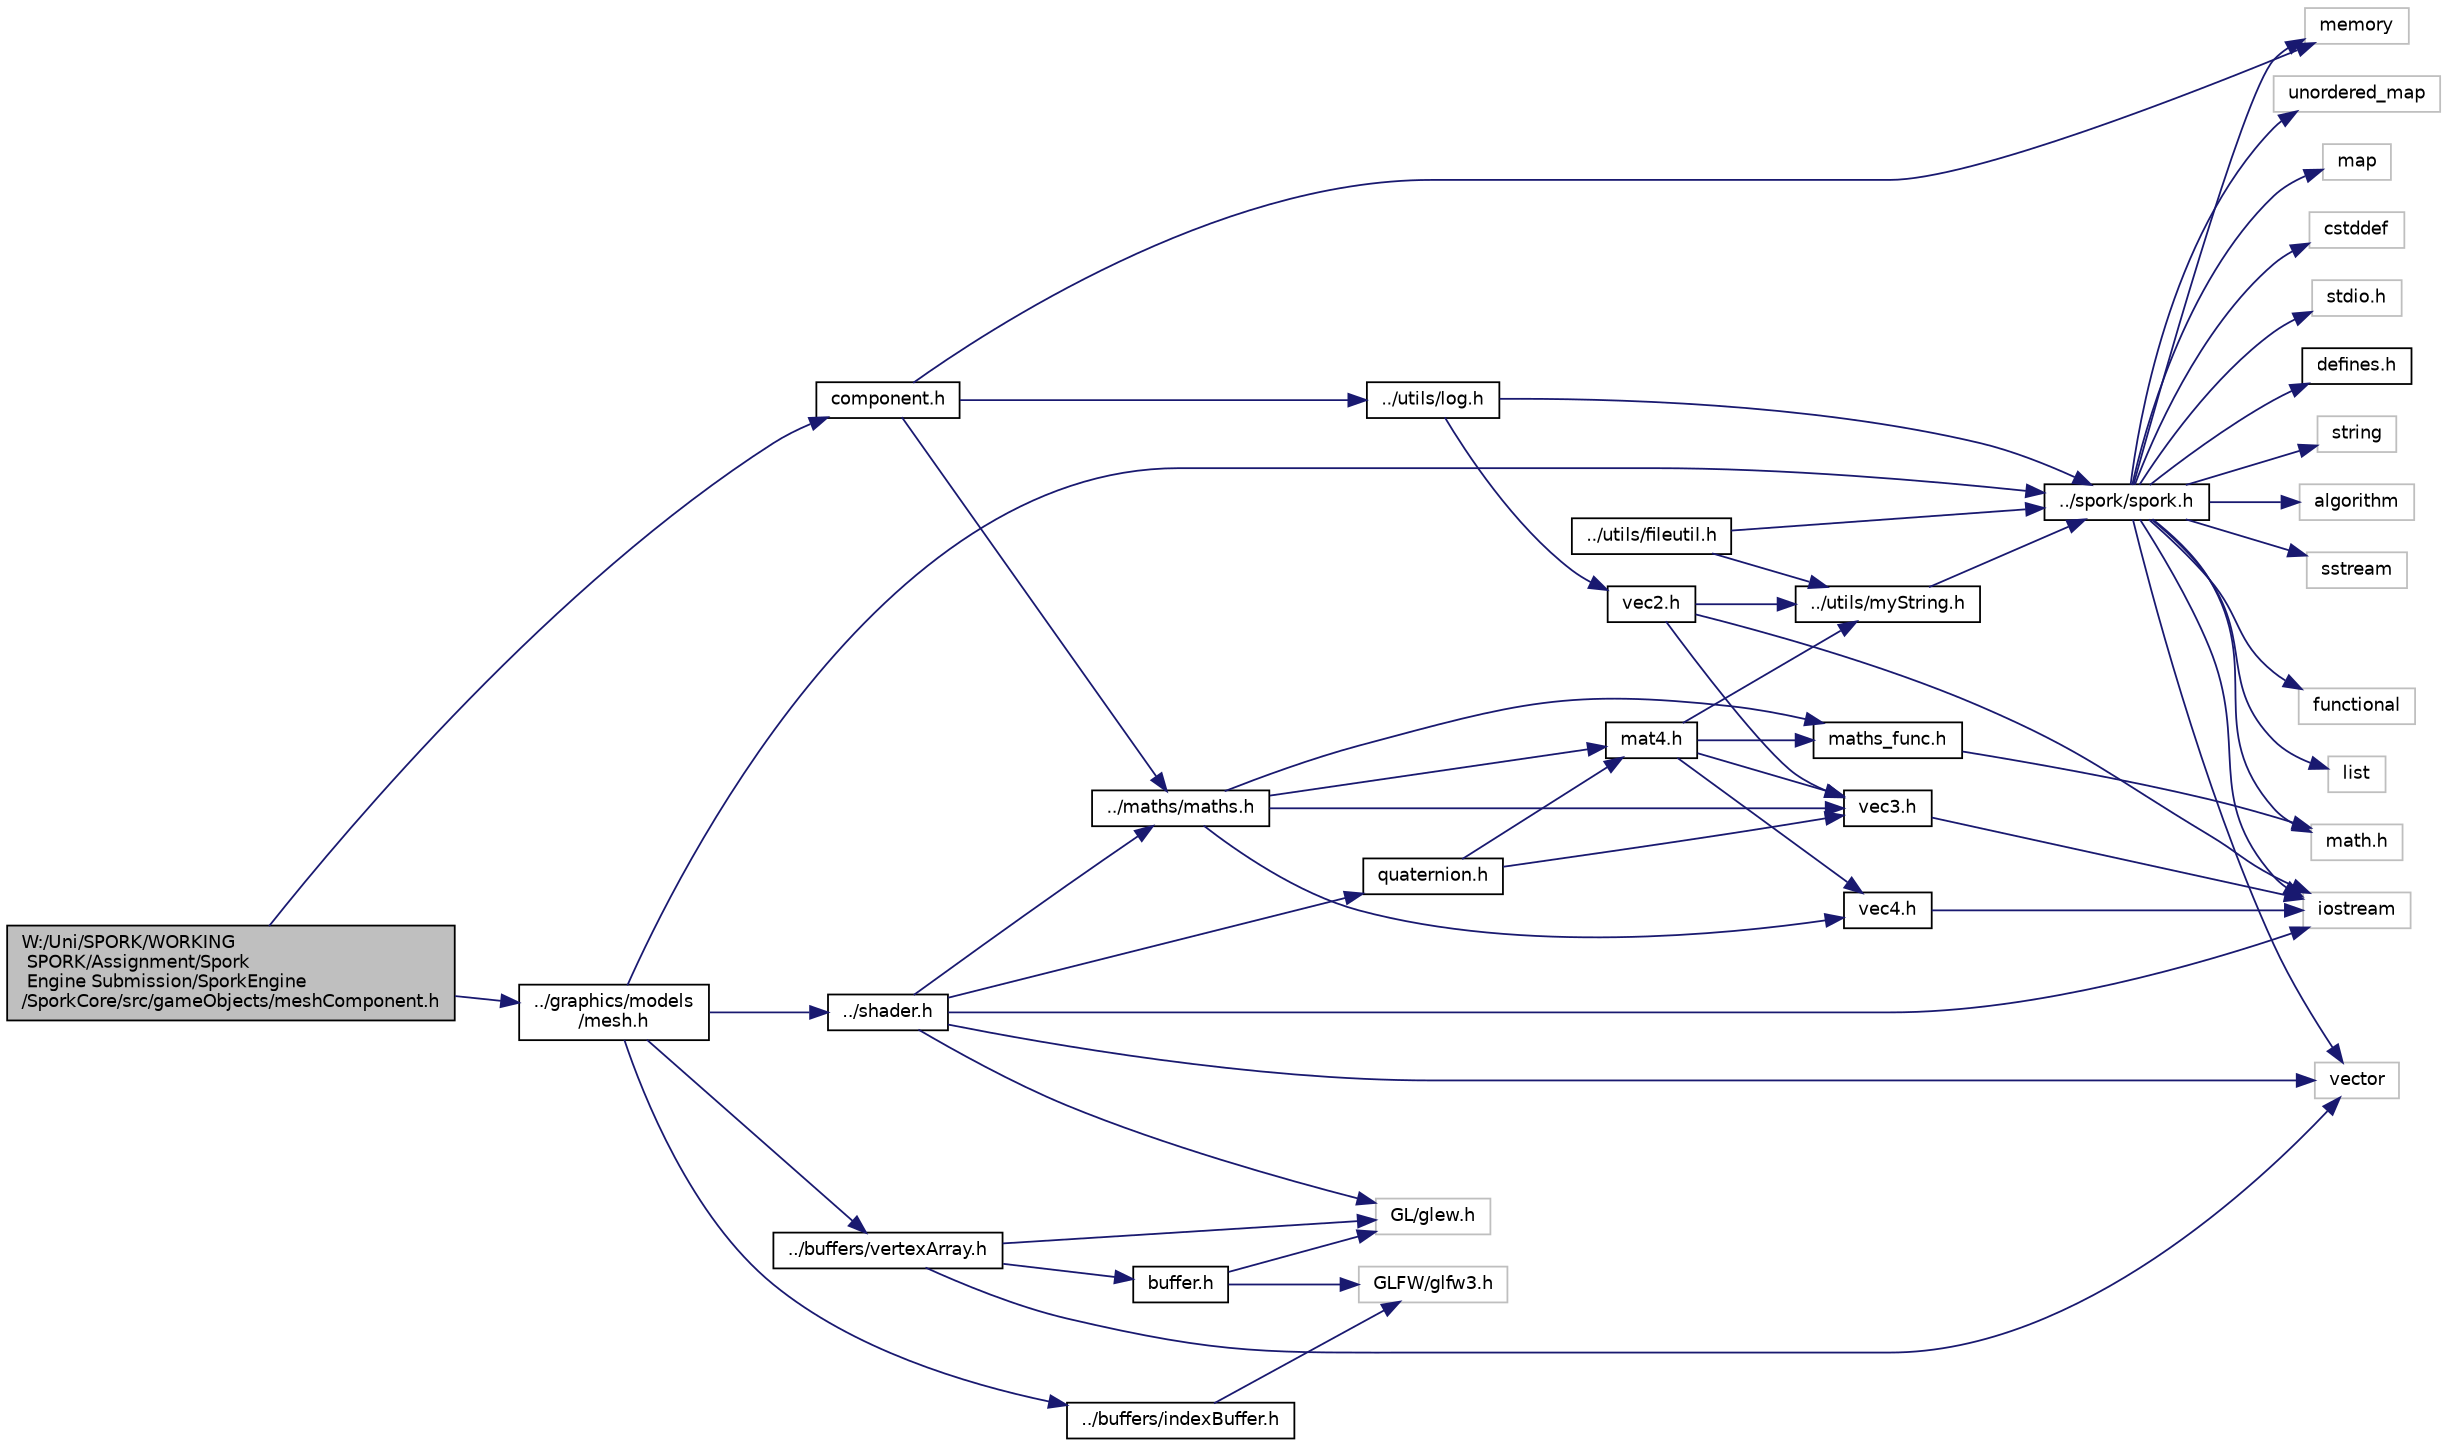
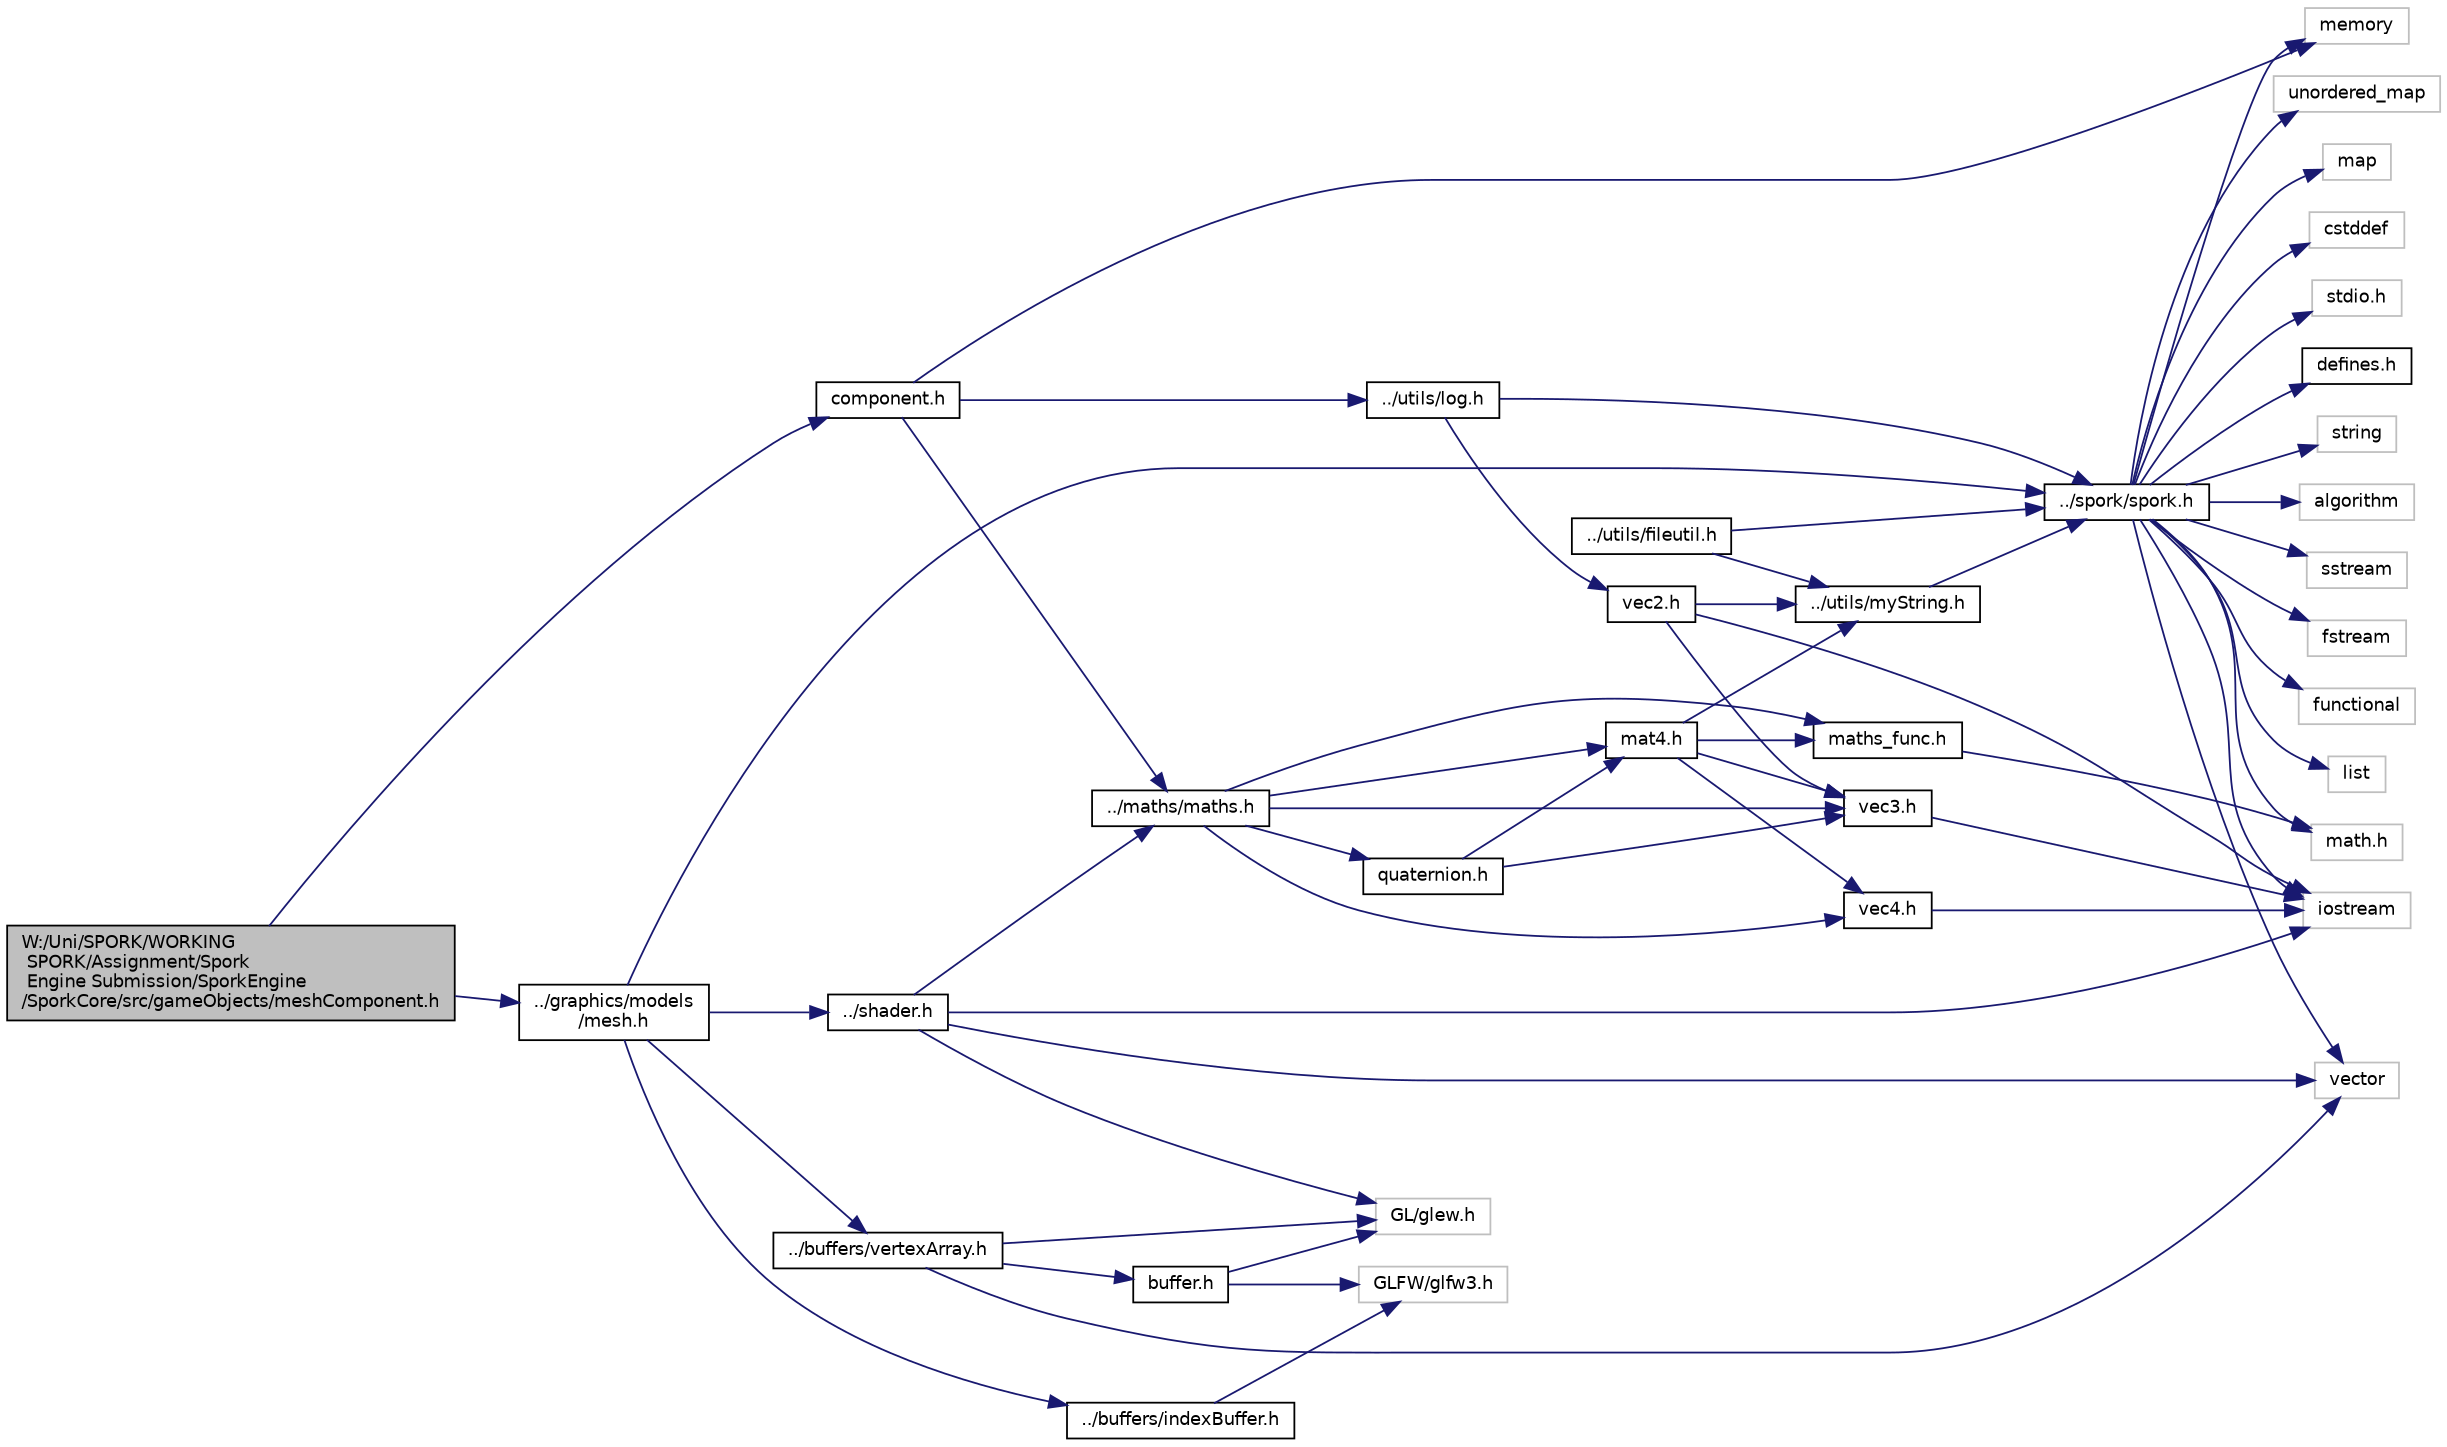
none -> (2357, 638)
(1147, 948) -> (1298, 840)
